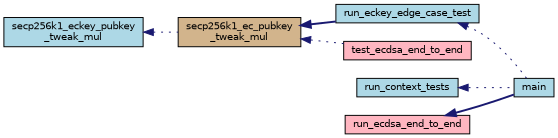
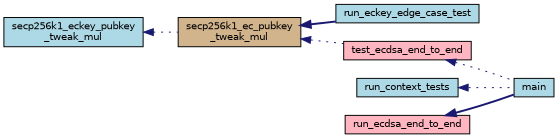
(500, 48) -> (485, 71)
